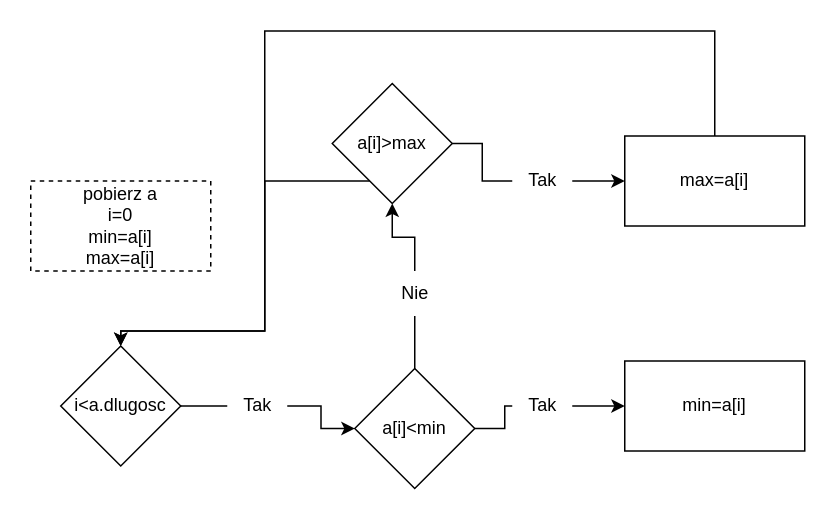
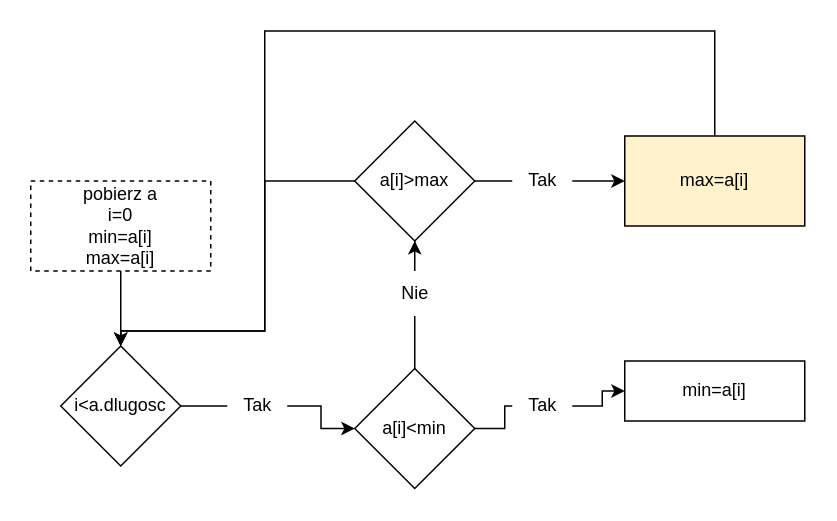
(392, 143) -> (415, 181)
(715, 181) -> (715, 181)
none -> (121, 299)
(715, 406) -> (715, 391)
